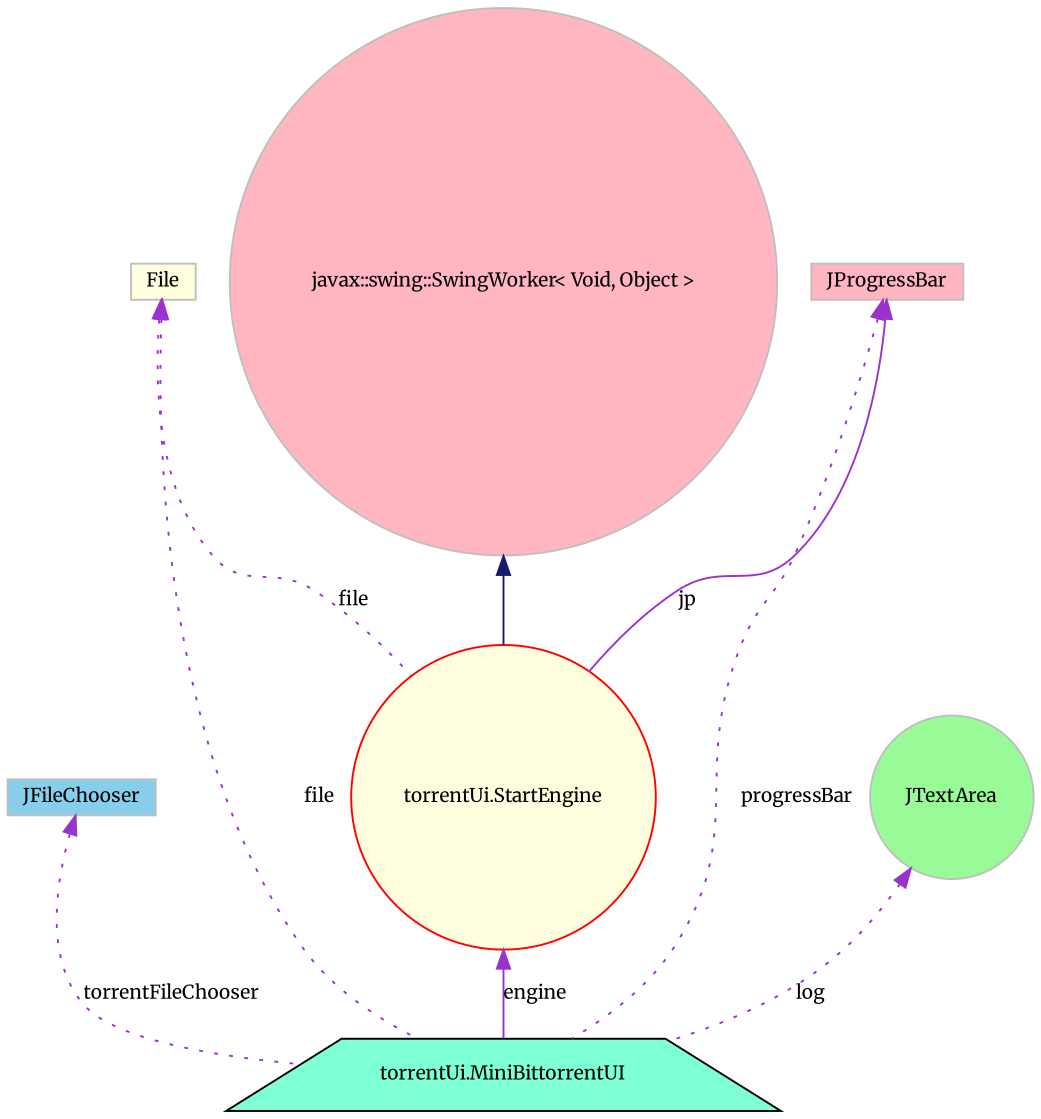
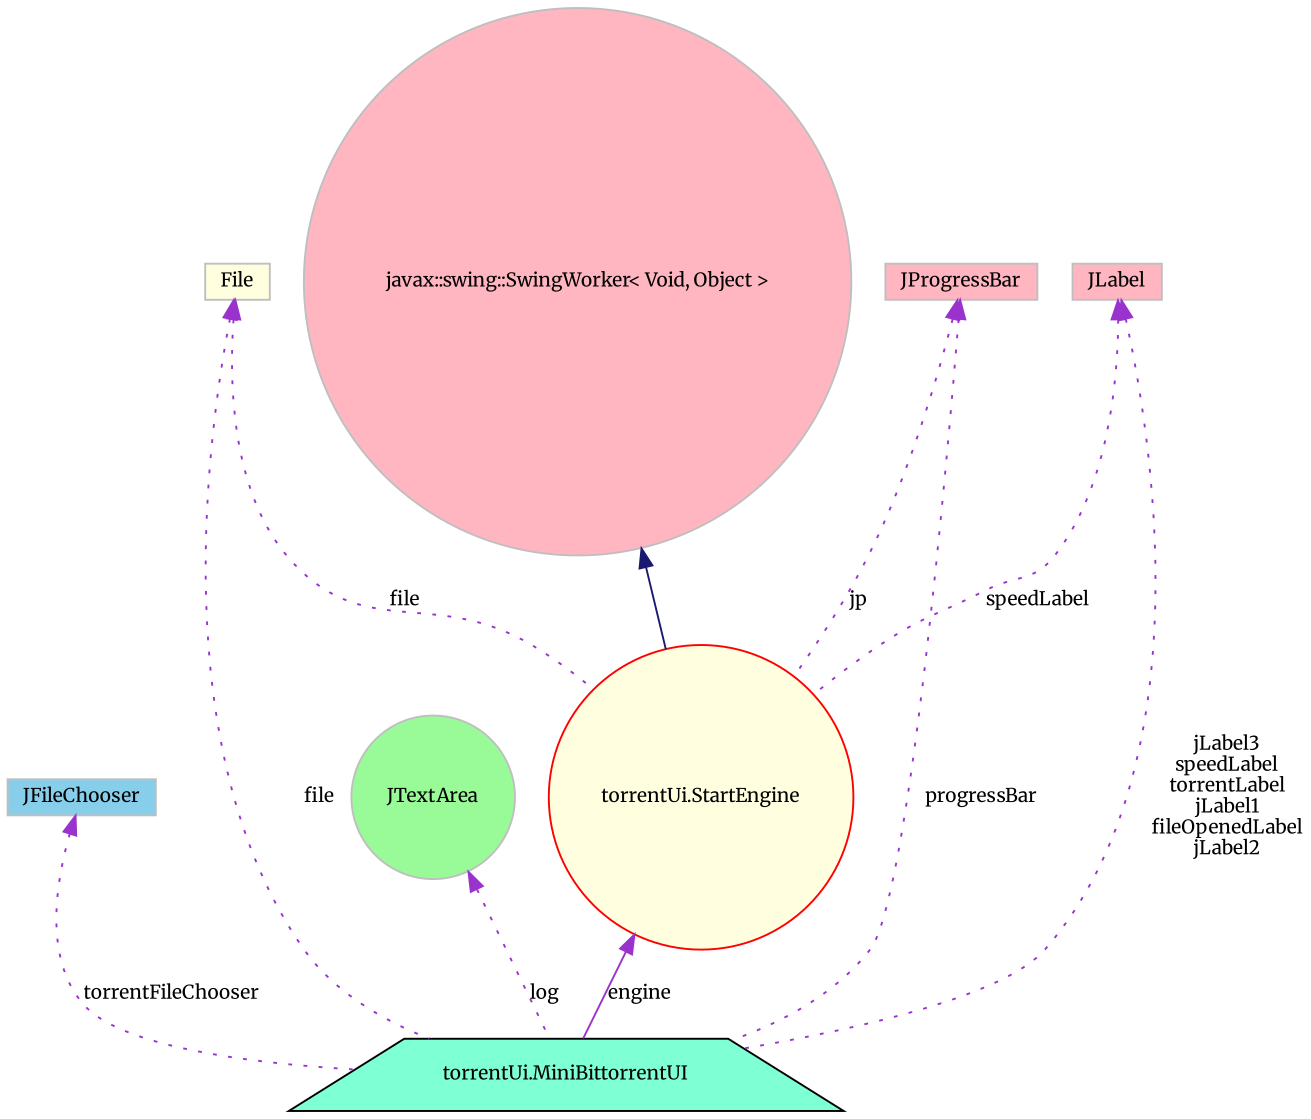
none -> (1117, 282)
(822, 521) -> (891, 506)
